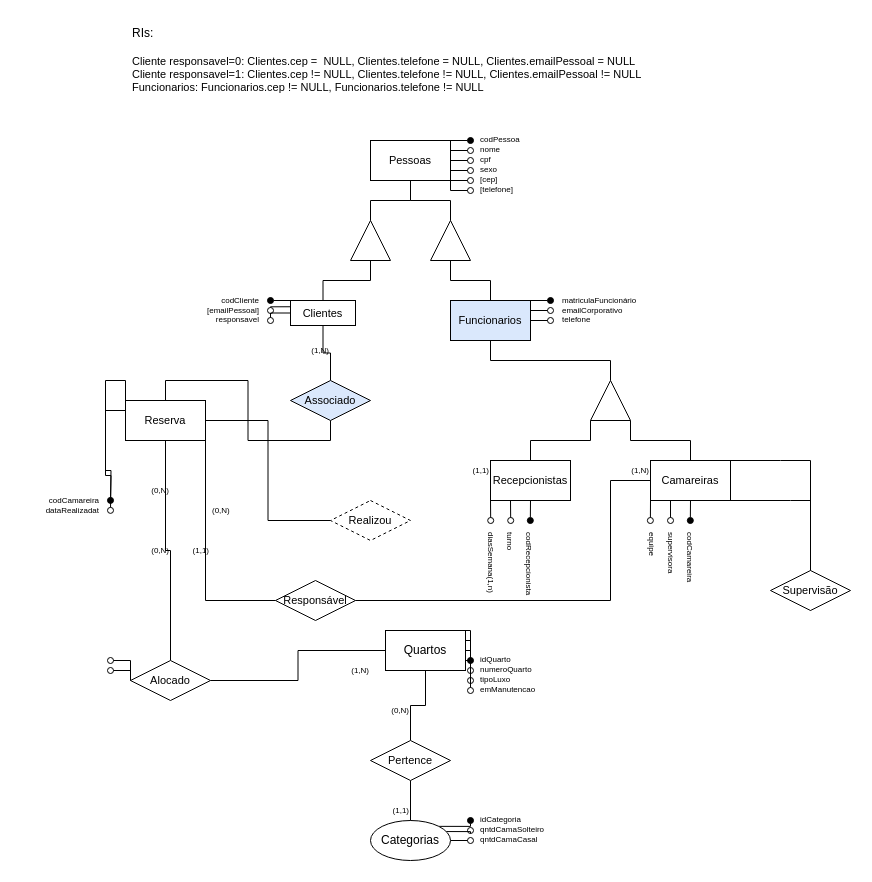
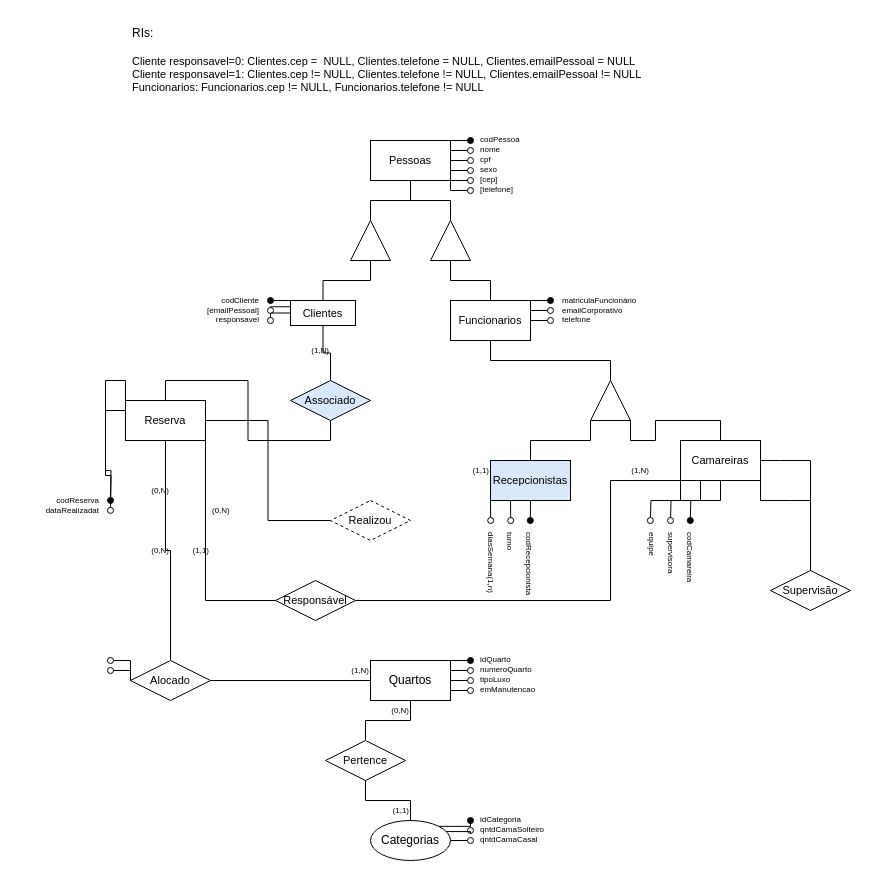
(491, 321) -> (491, 321)
(531, 481) -> (531, 481)
(691, 481) -> (721, 461)
(70, 506) -> (70, 506)
(426, 651) -> (411, 681)
(411, 761) -> (366, 761)
